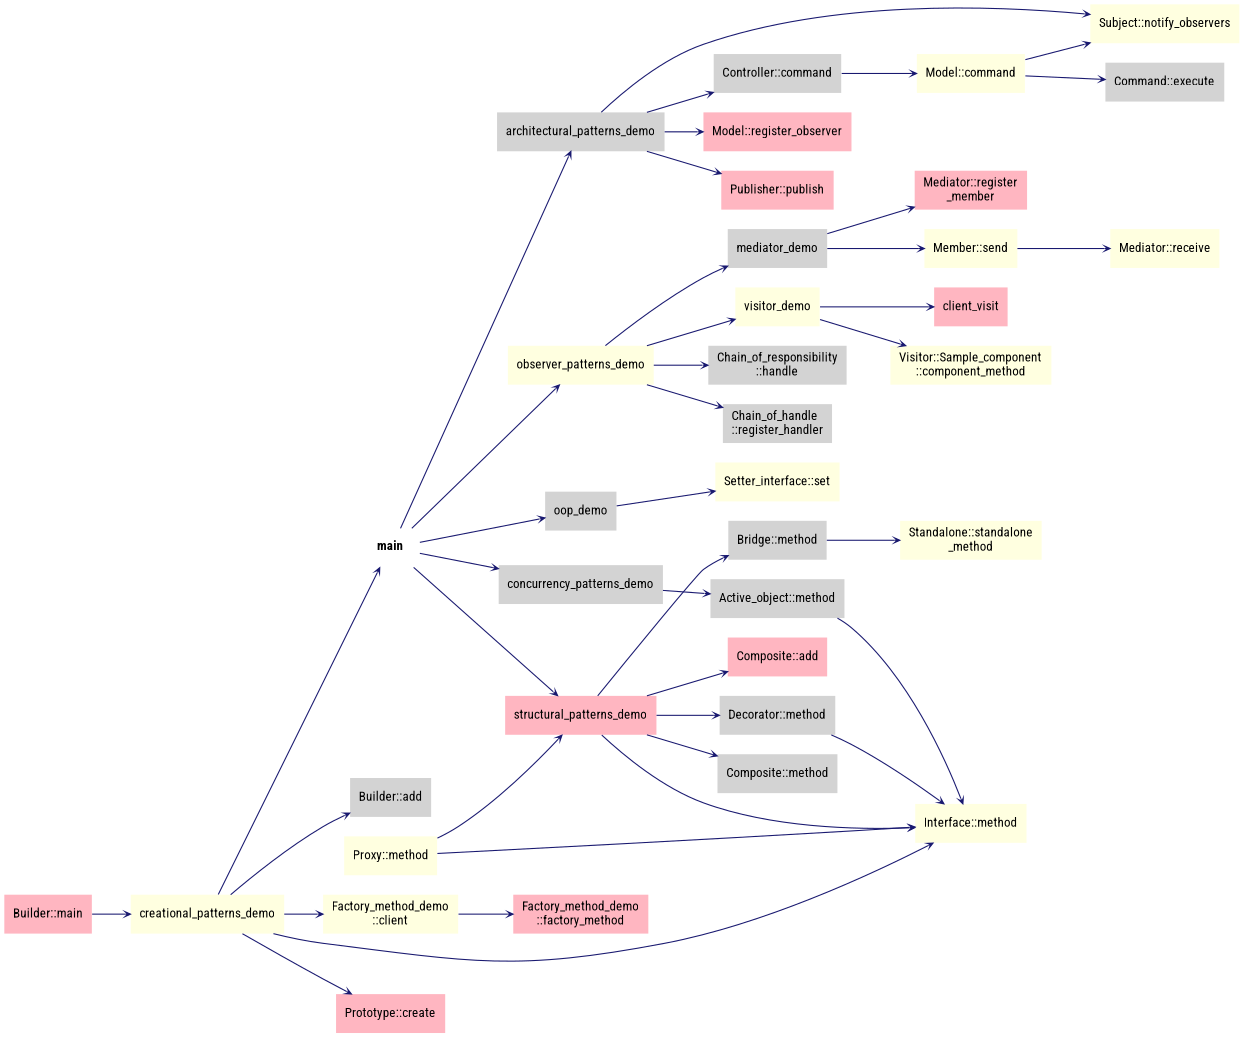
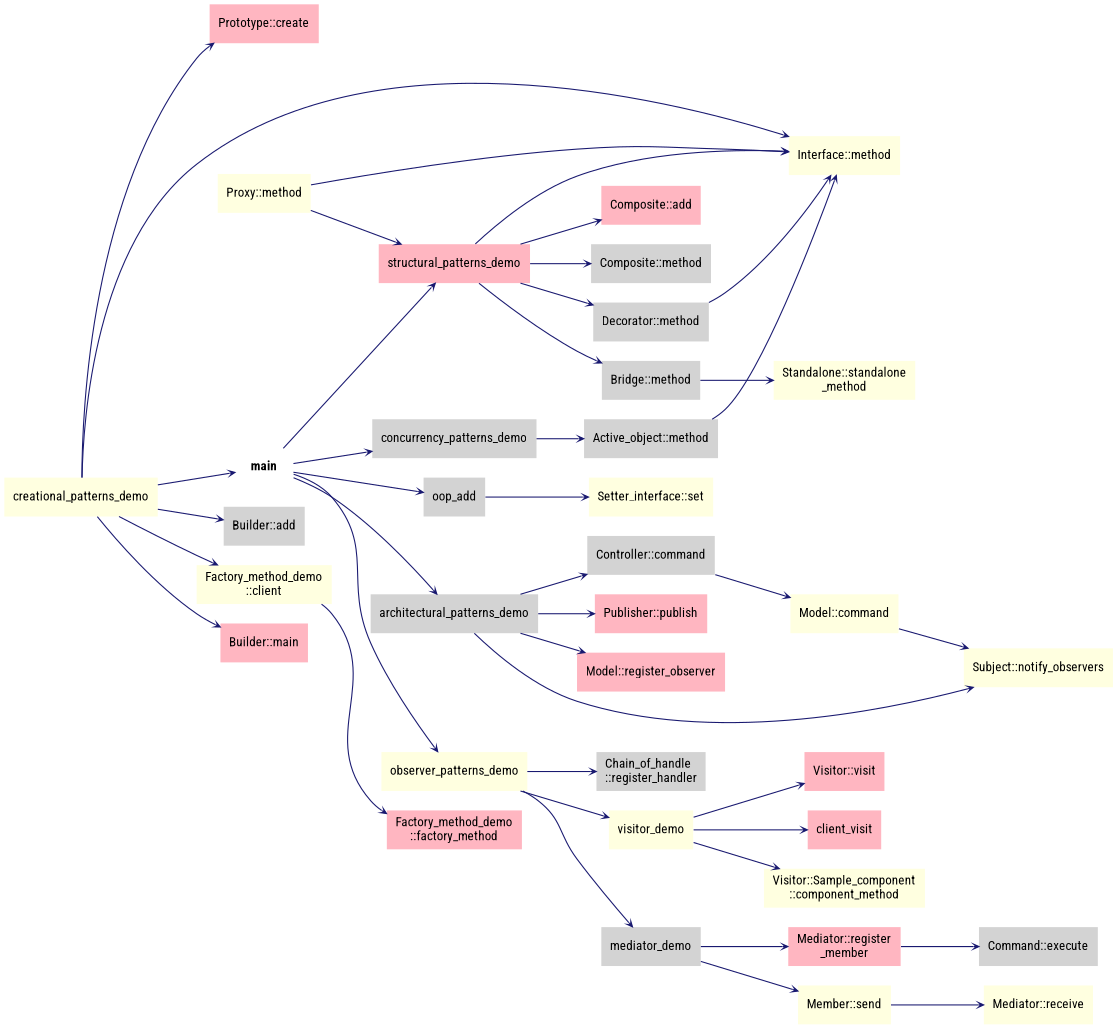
(1063, 78) -> (937, 947)
(777, 365) -> none
(581, 511) -> (454, 497)
none -> (844, 772)
(109, 914) -> (152, 576)
